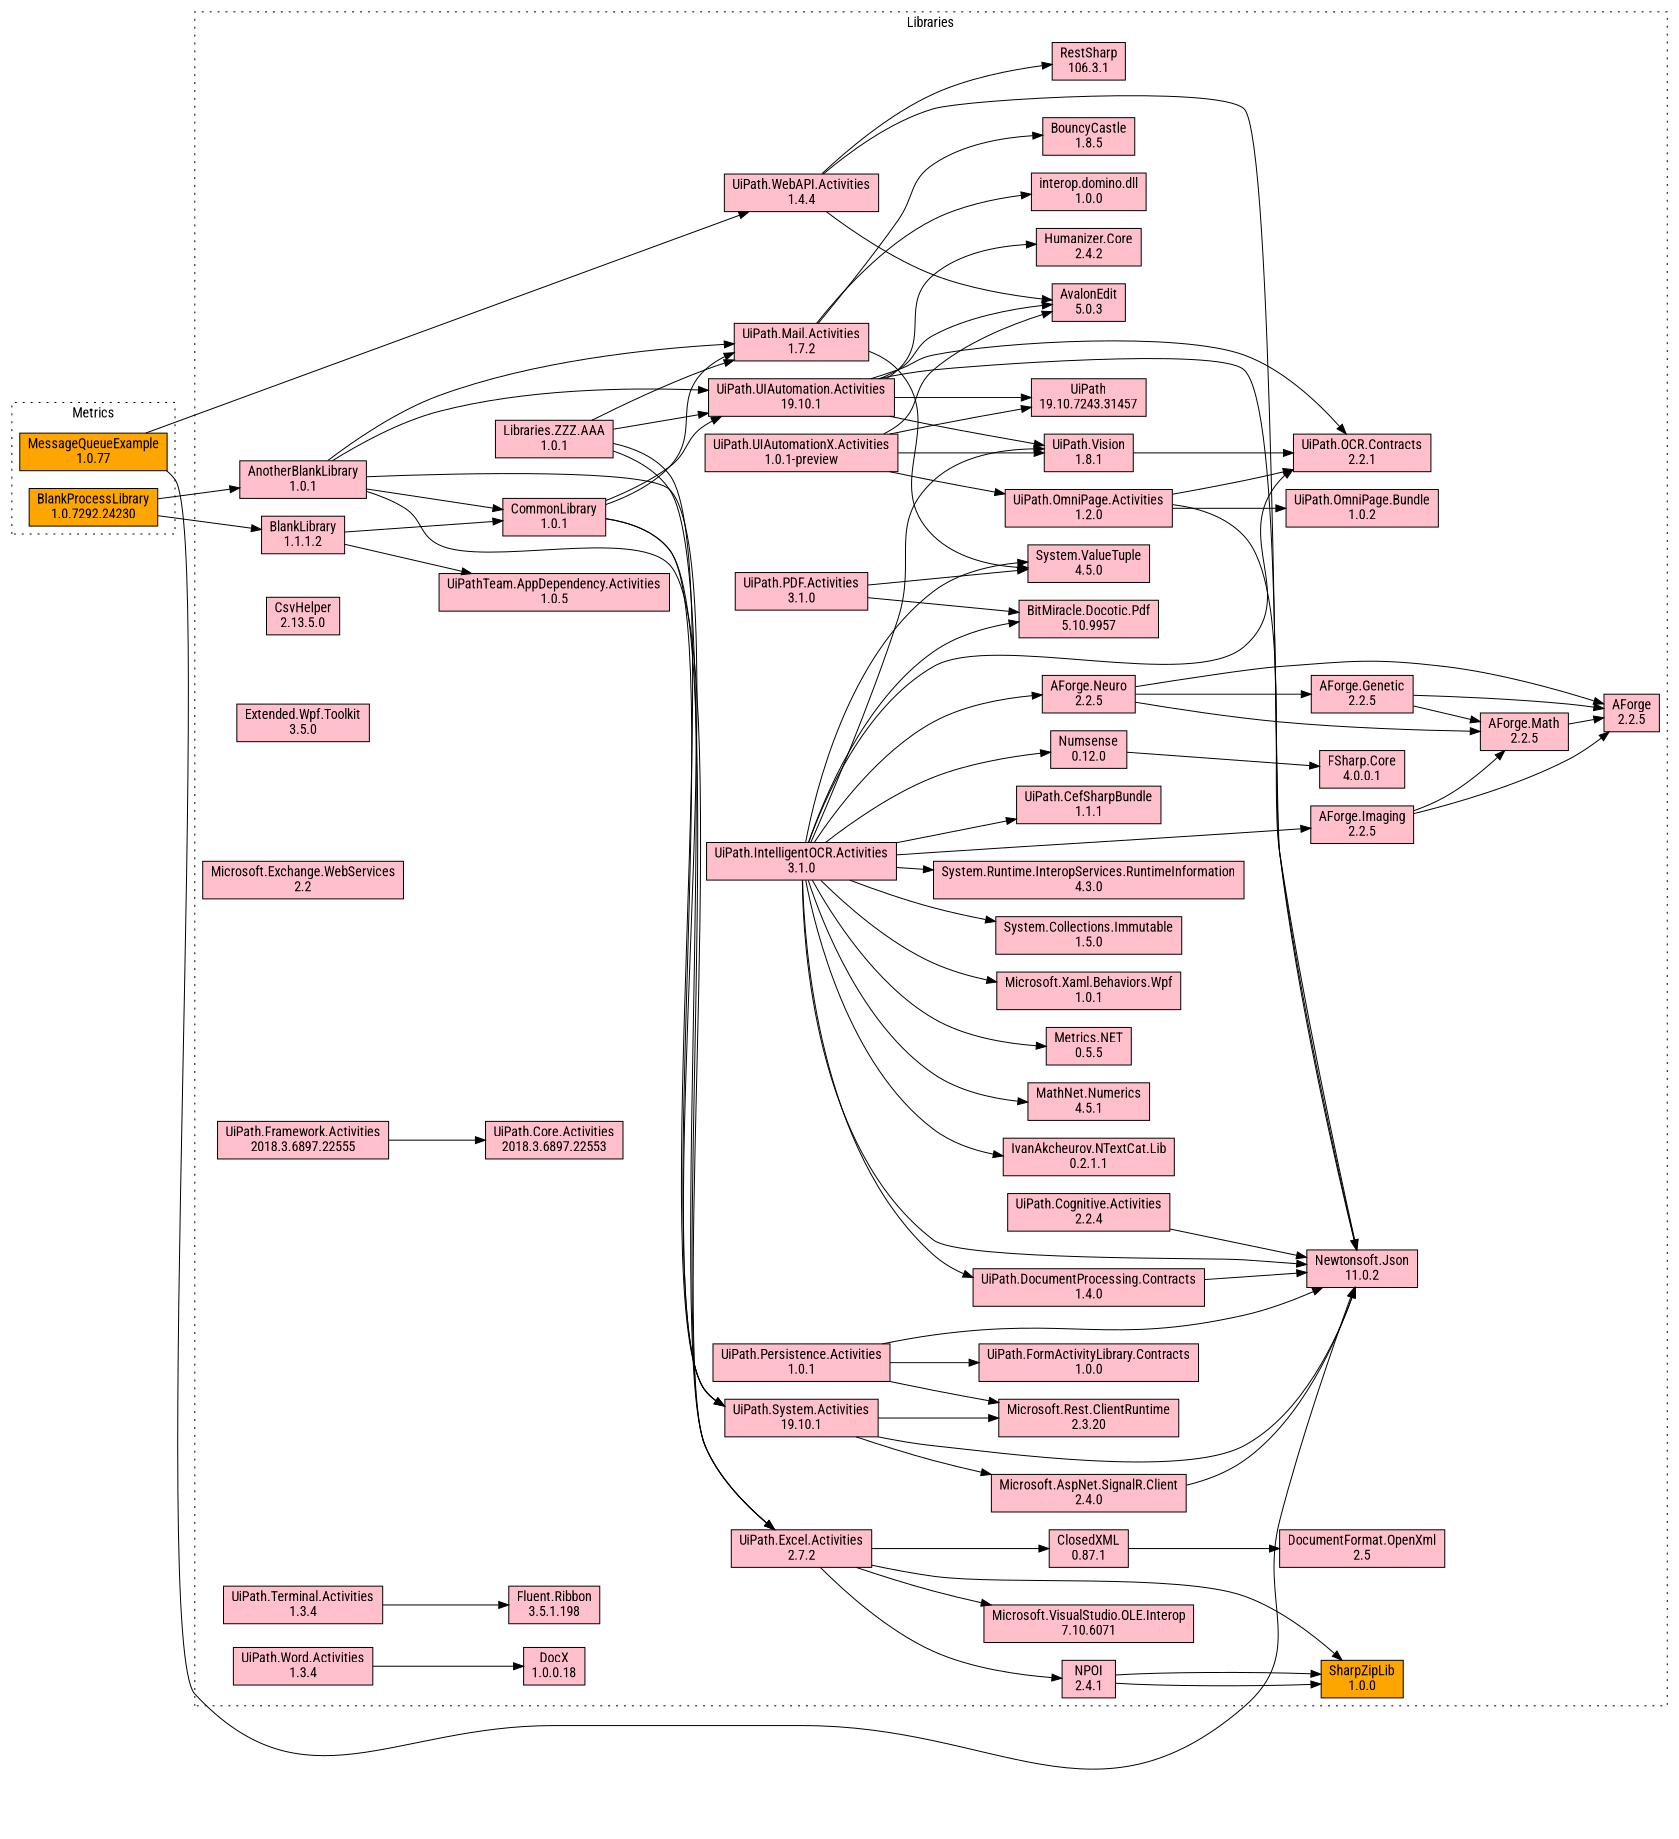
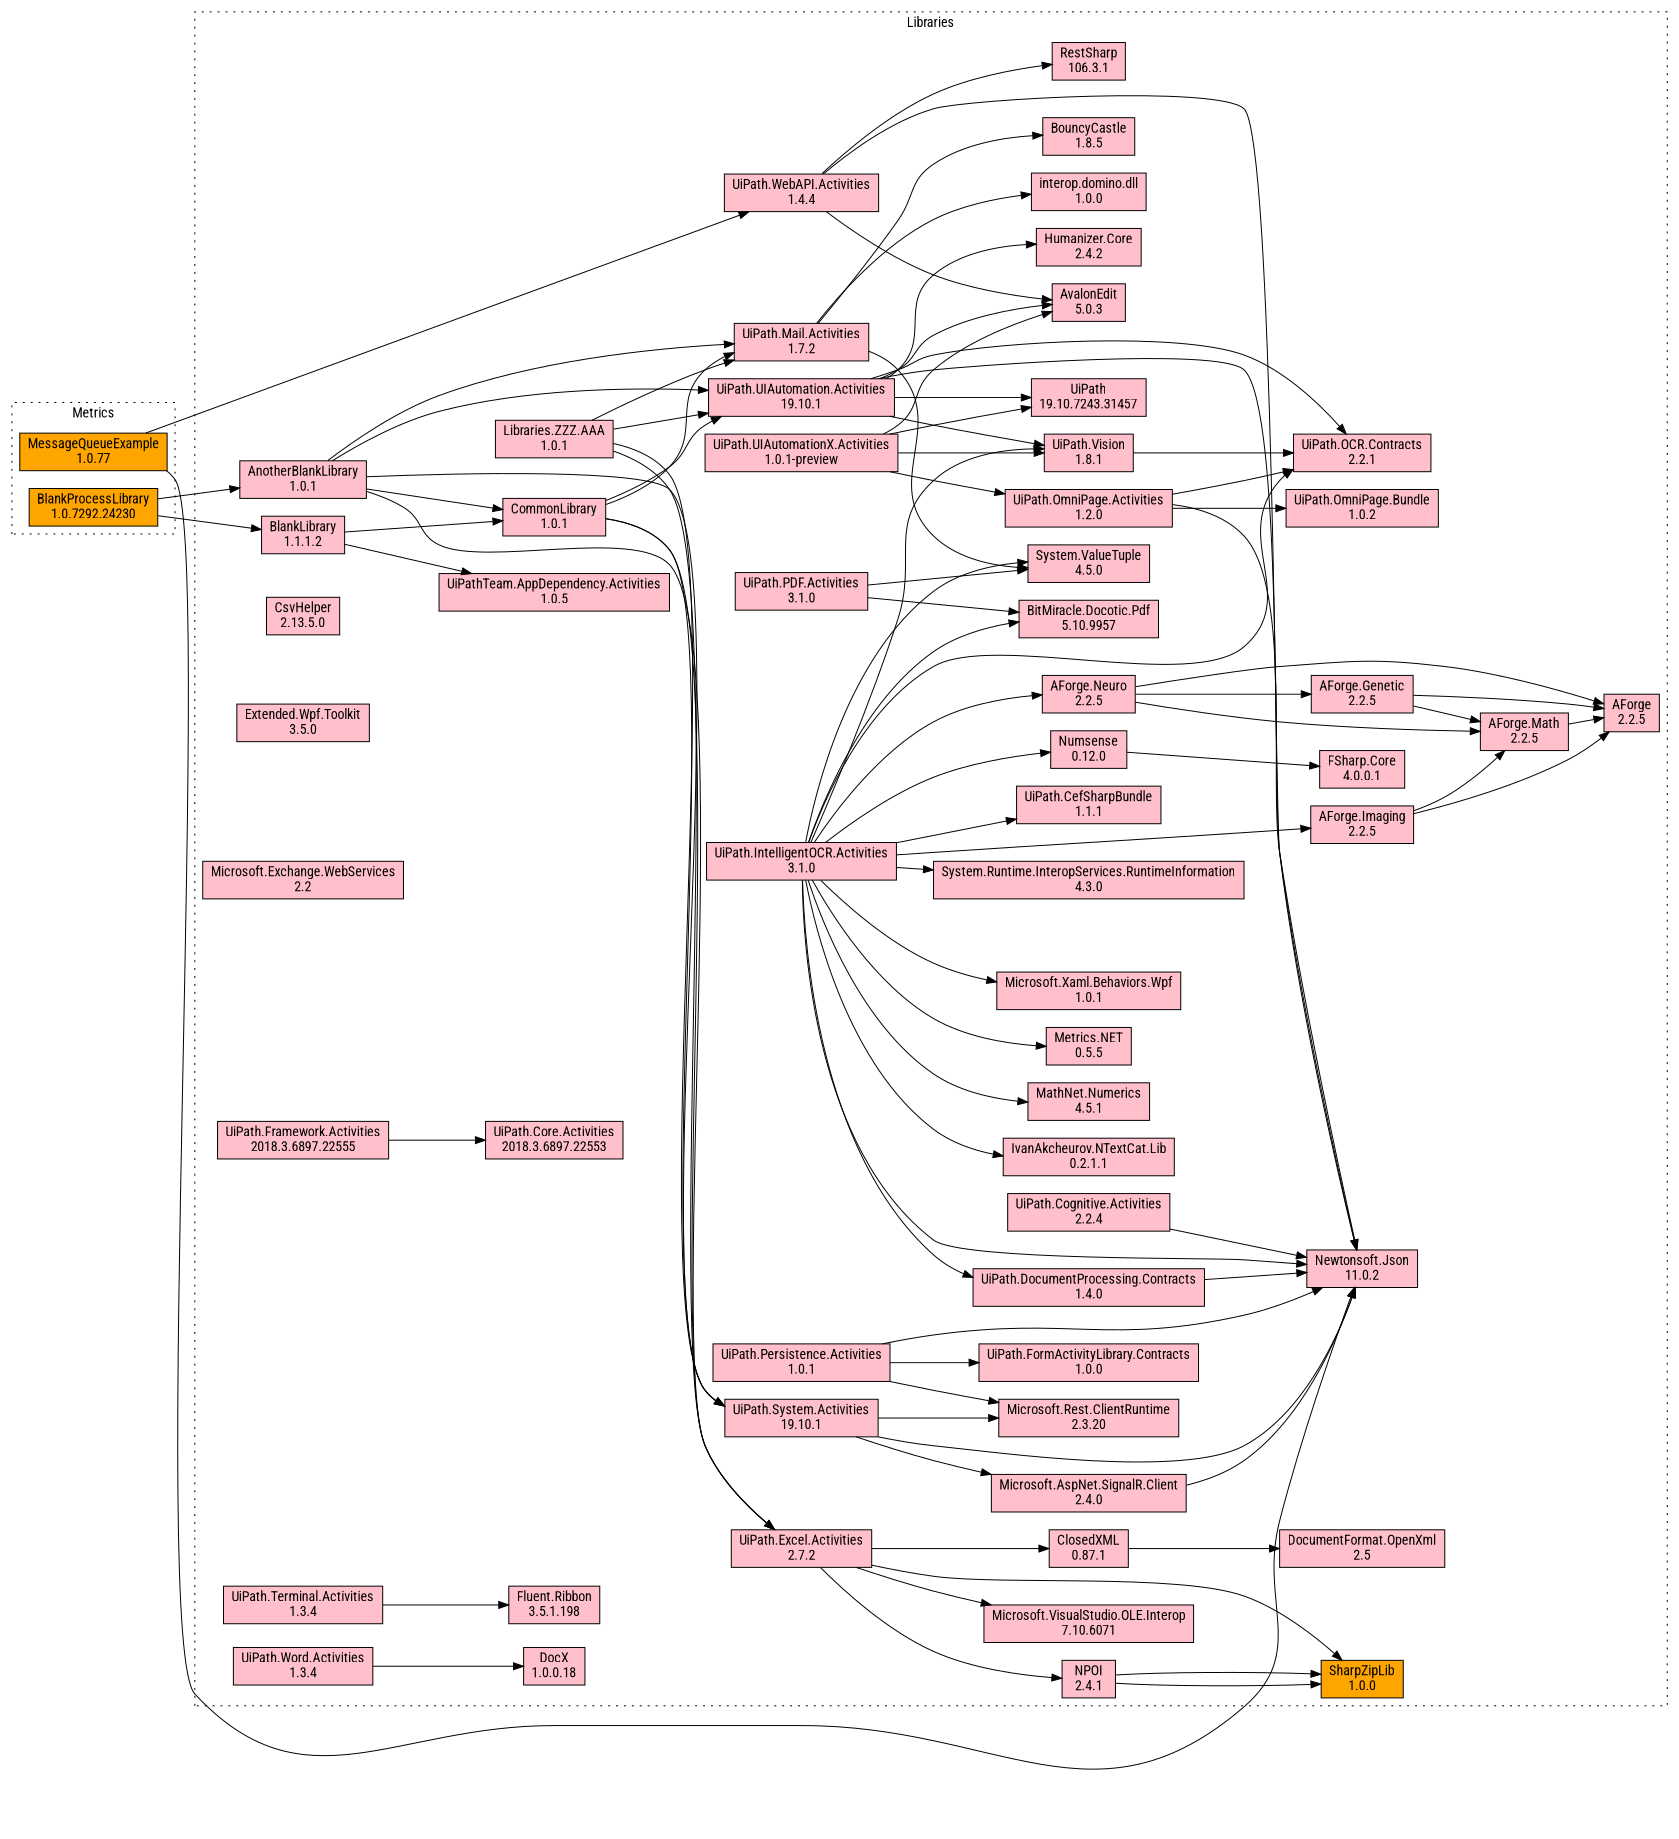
(1089, 936) -> none
